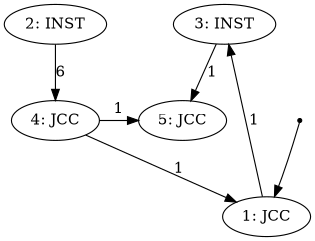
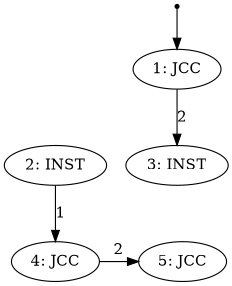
(206, 67) -> none
(61, 72) -> (61, 213)
(119, 109) -> (119, 250)
(254, 121) -> (183, 117)
(156, 166) -> none
